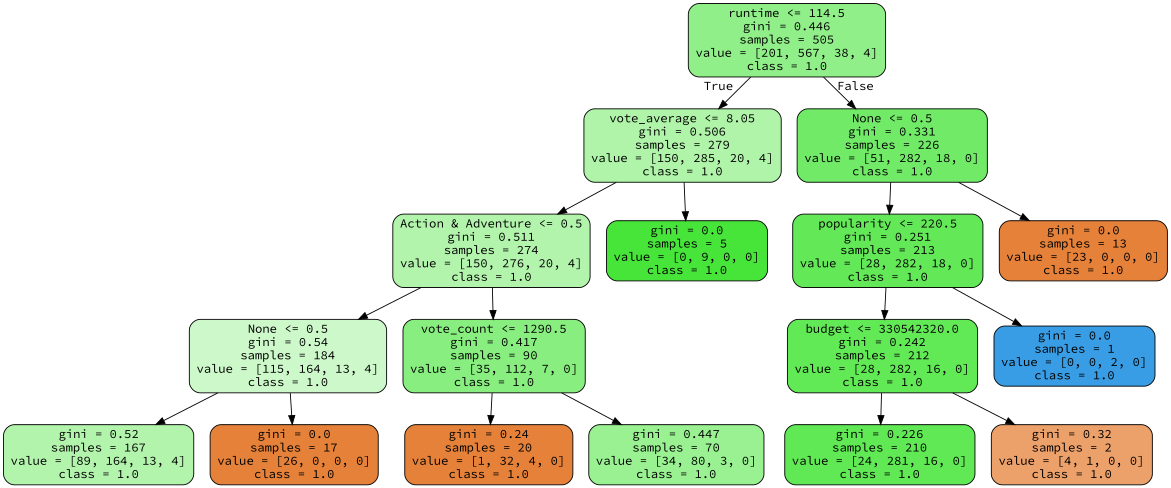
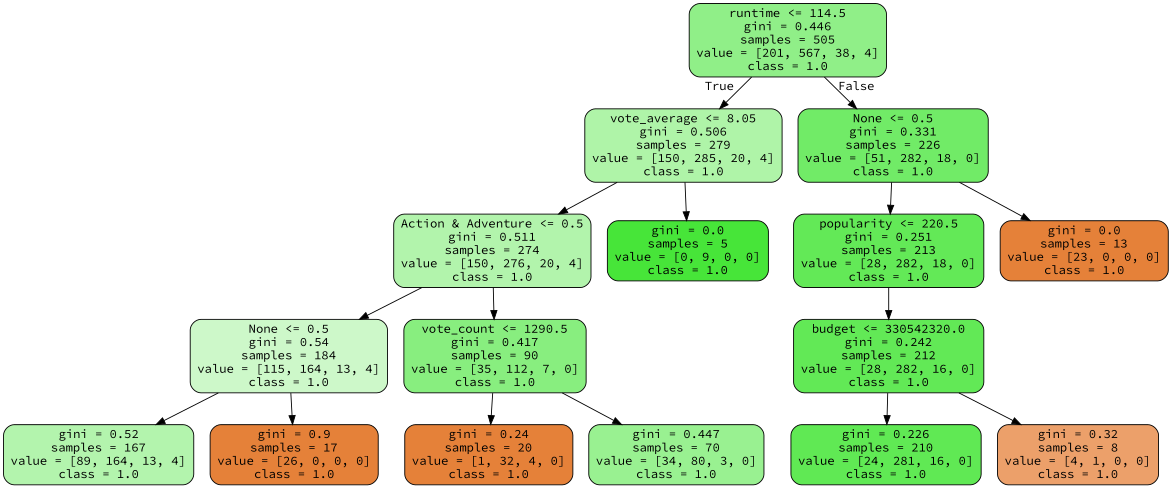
(1074, 356) -> none
(294, 455) -> (294, 455)
(1072, 455) -> (1078, 455)
